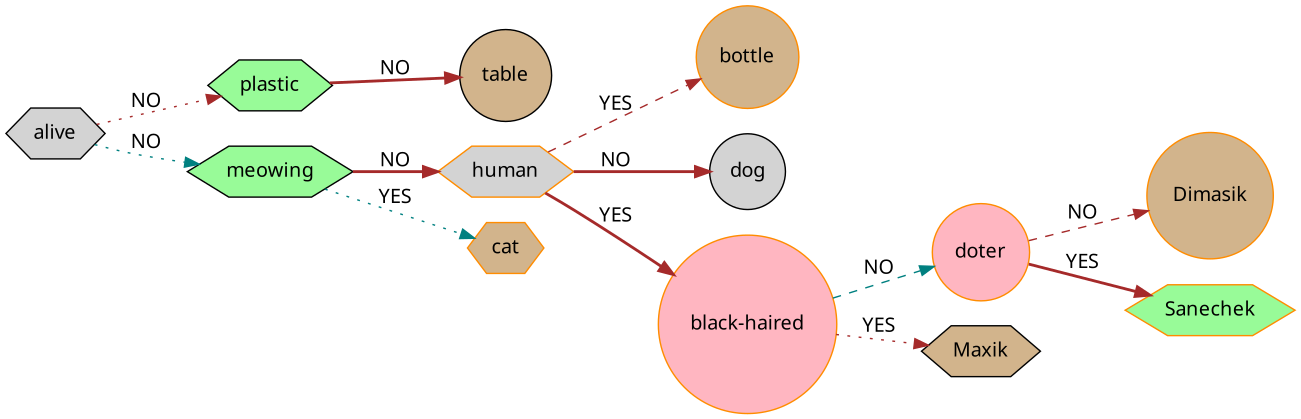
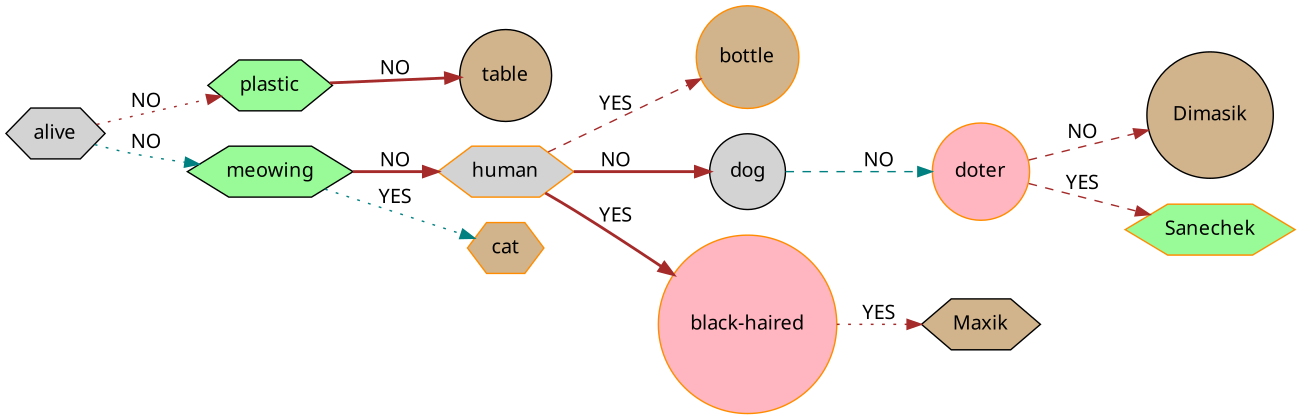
(1210, 196) -> (1210, 115)
(1082, 278) -> (1082, 197)
(877, 284) -> (852, 172)
